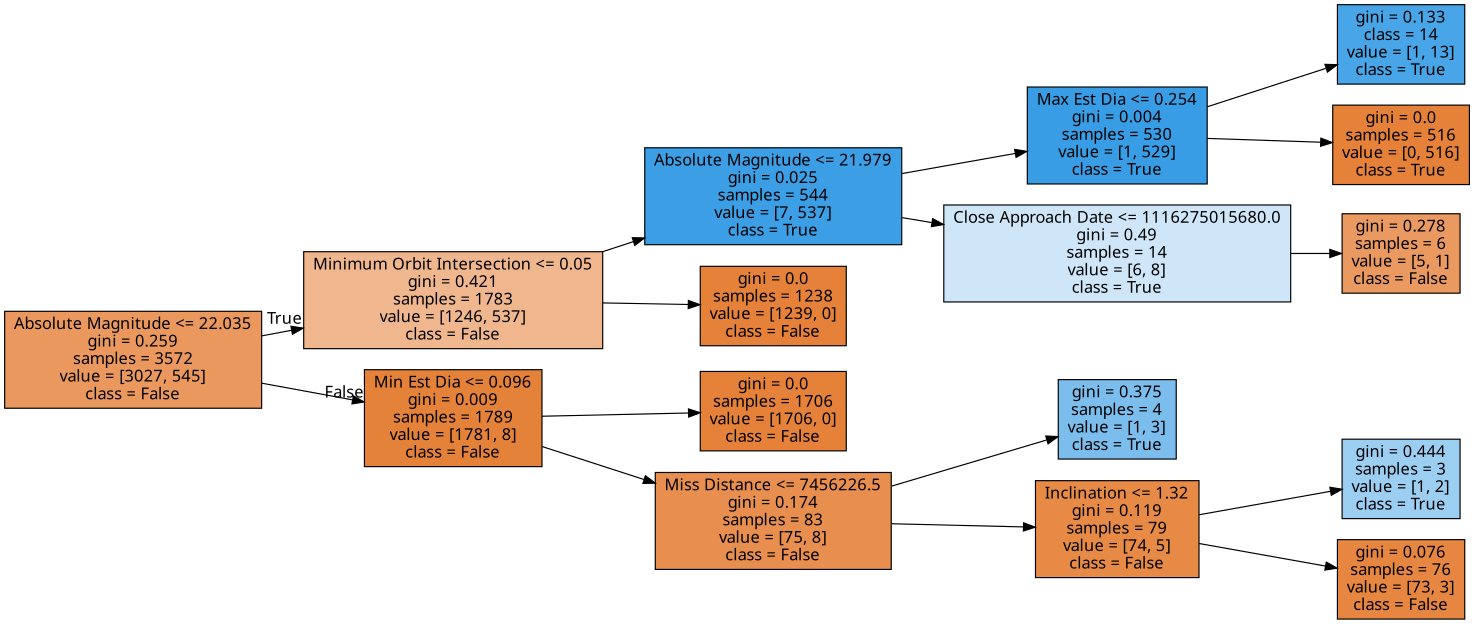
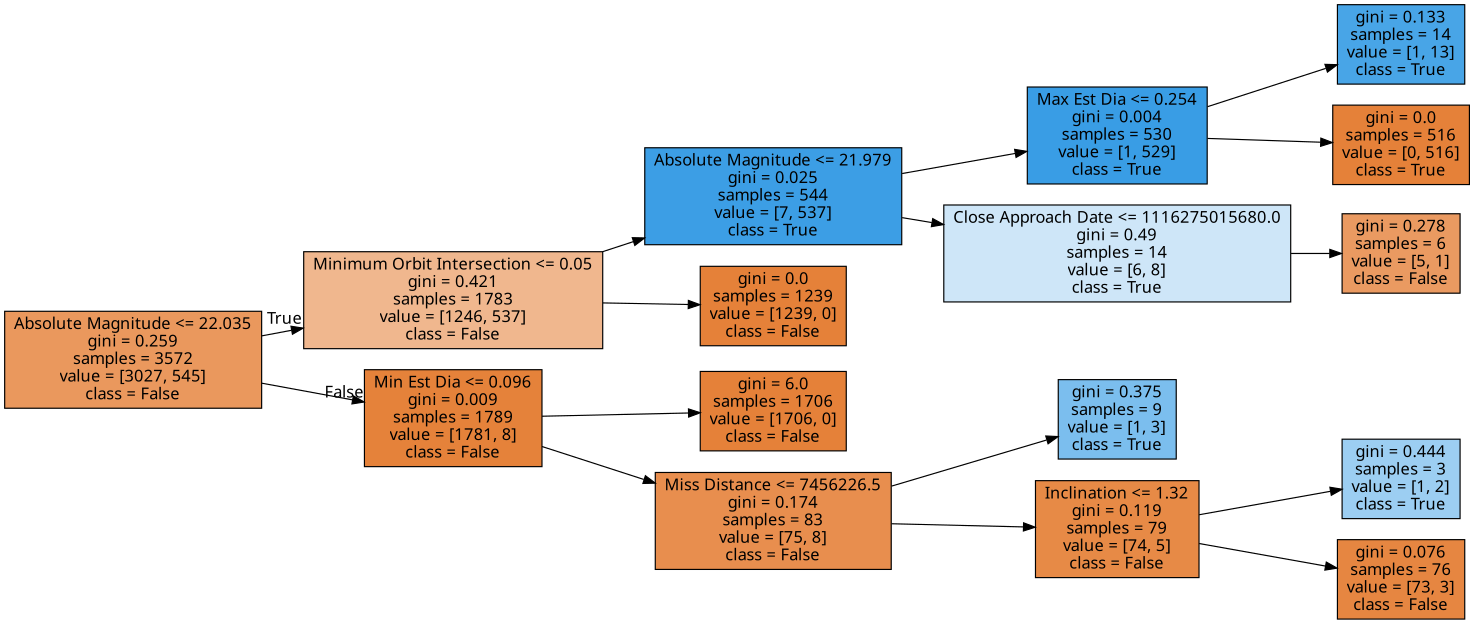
(1401, 44) -> (1401, 44)
(773, 306) -> (773, 306)
(773, 411) -> (773, 411)
(1117, 419) -> (1117, 419)
